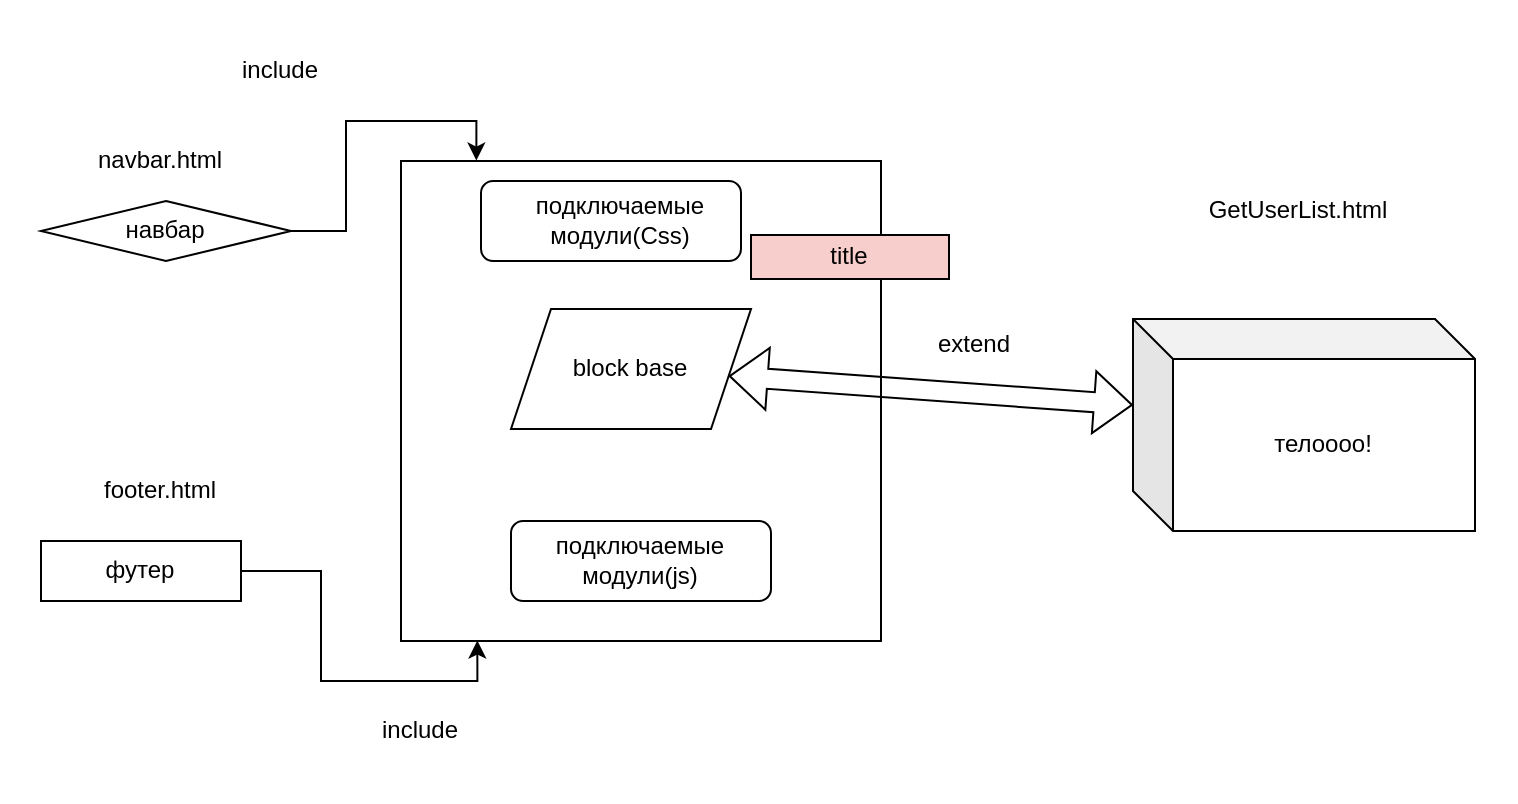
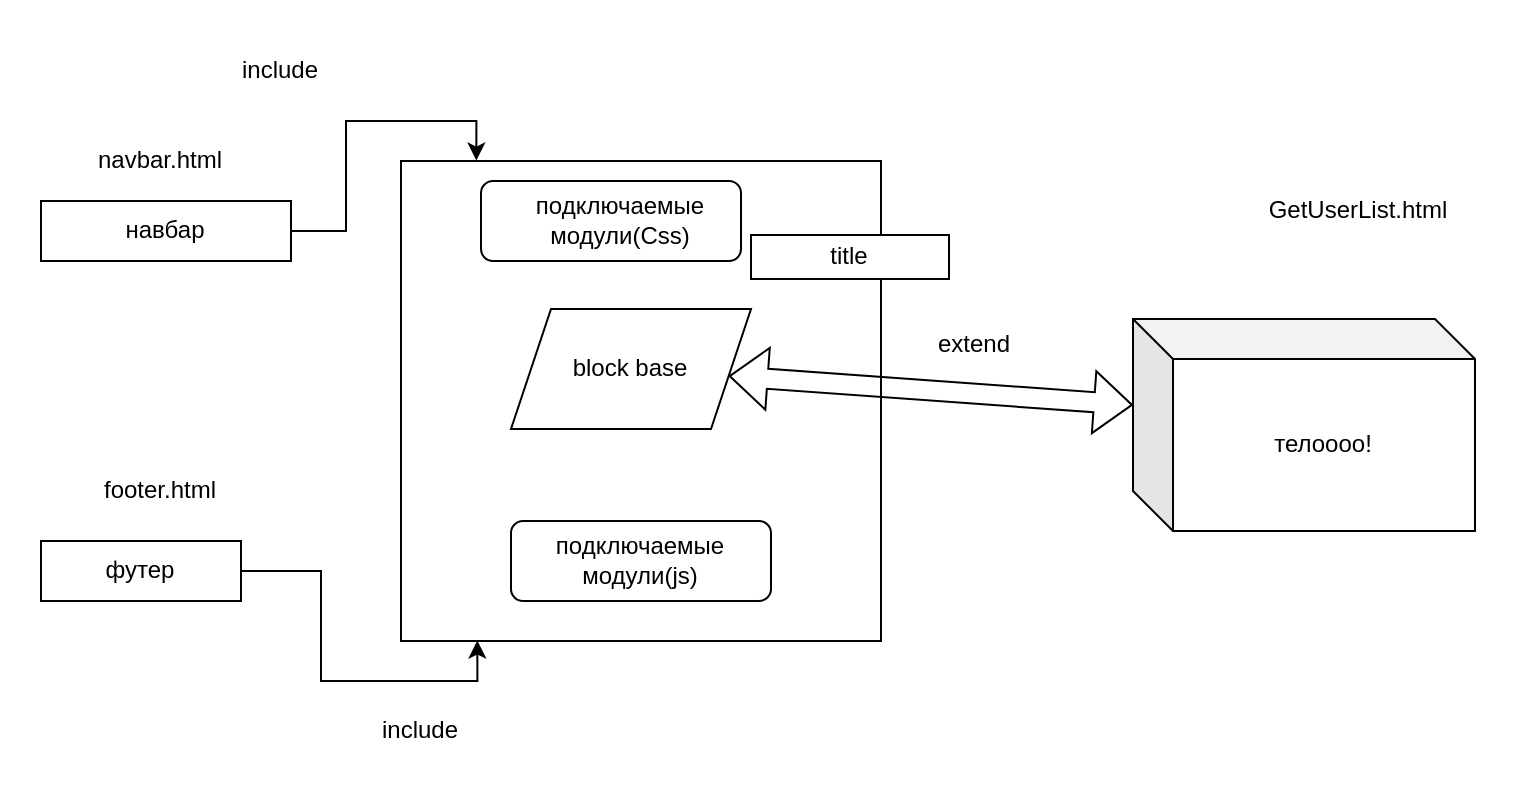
(1299, 211) -> (1359, 211)
(166, 231) -> (166, 231)
(850, 257) -> (850, 257)
